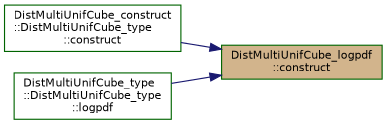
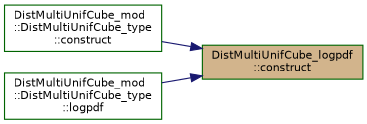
(93, 28) -> (83, 28)
(93, 96) -> (83, 96)
